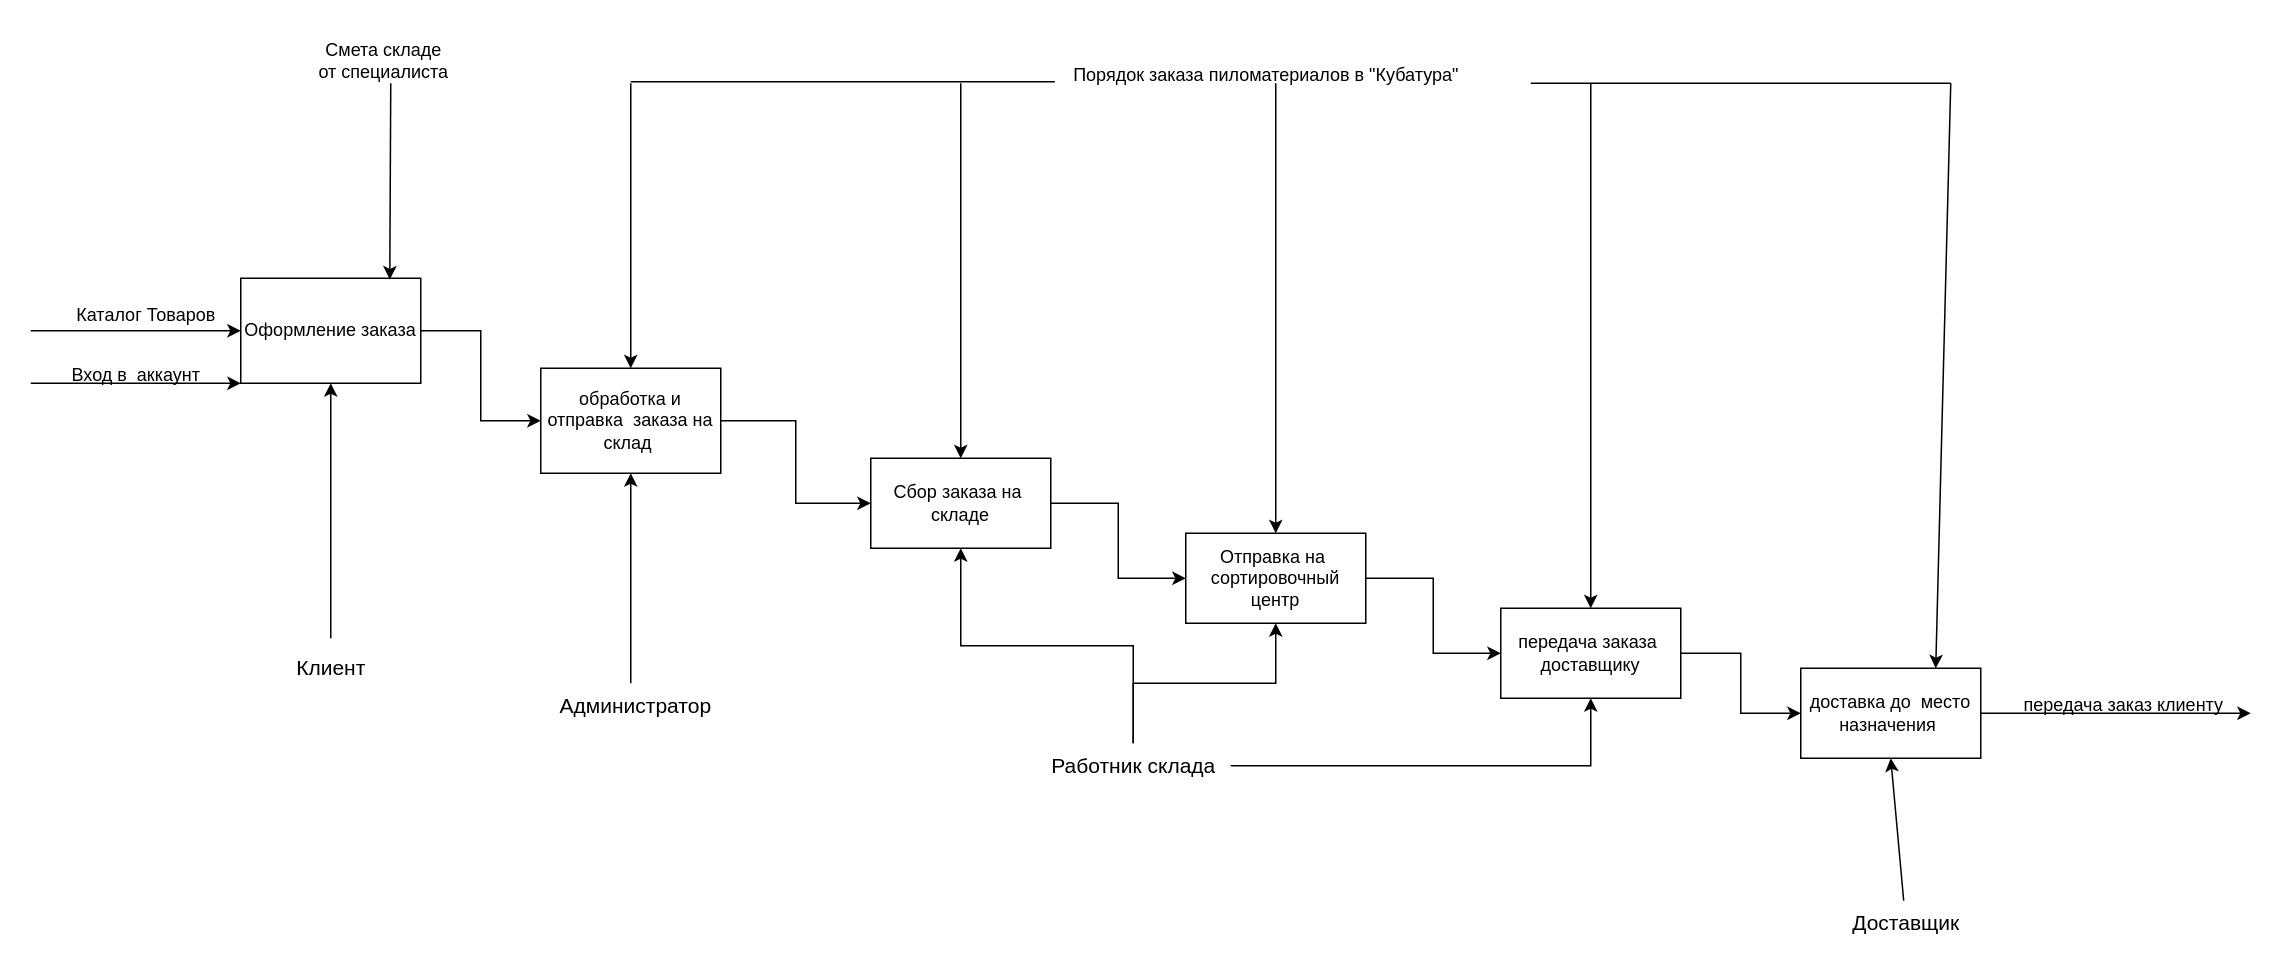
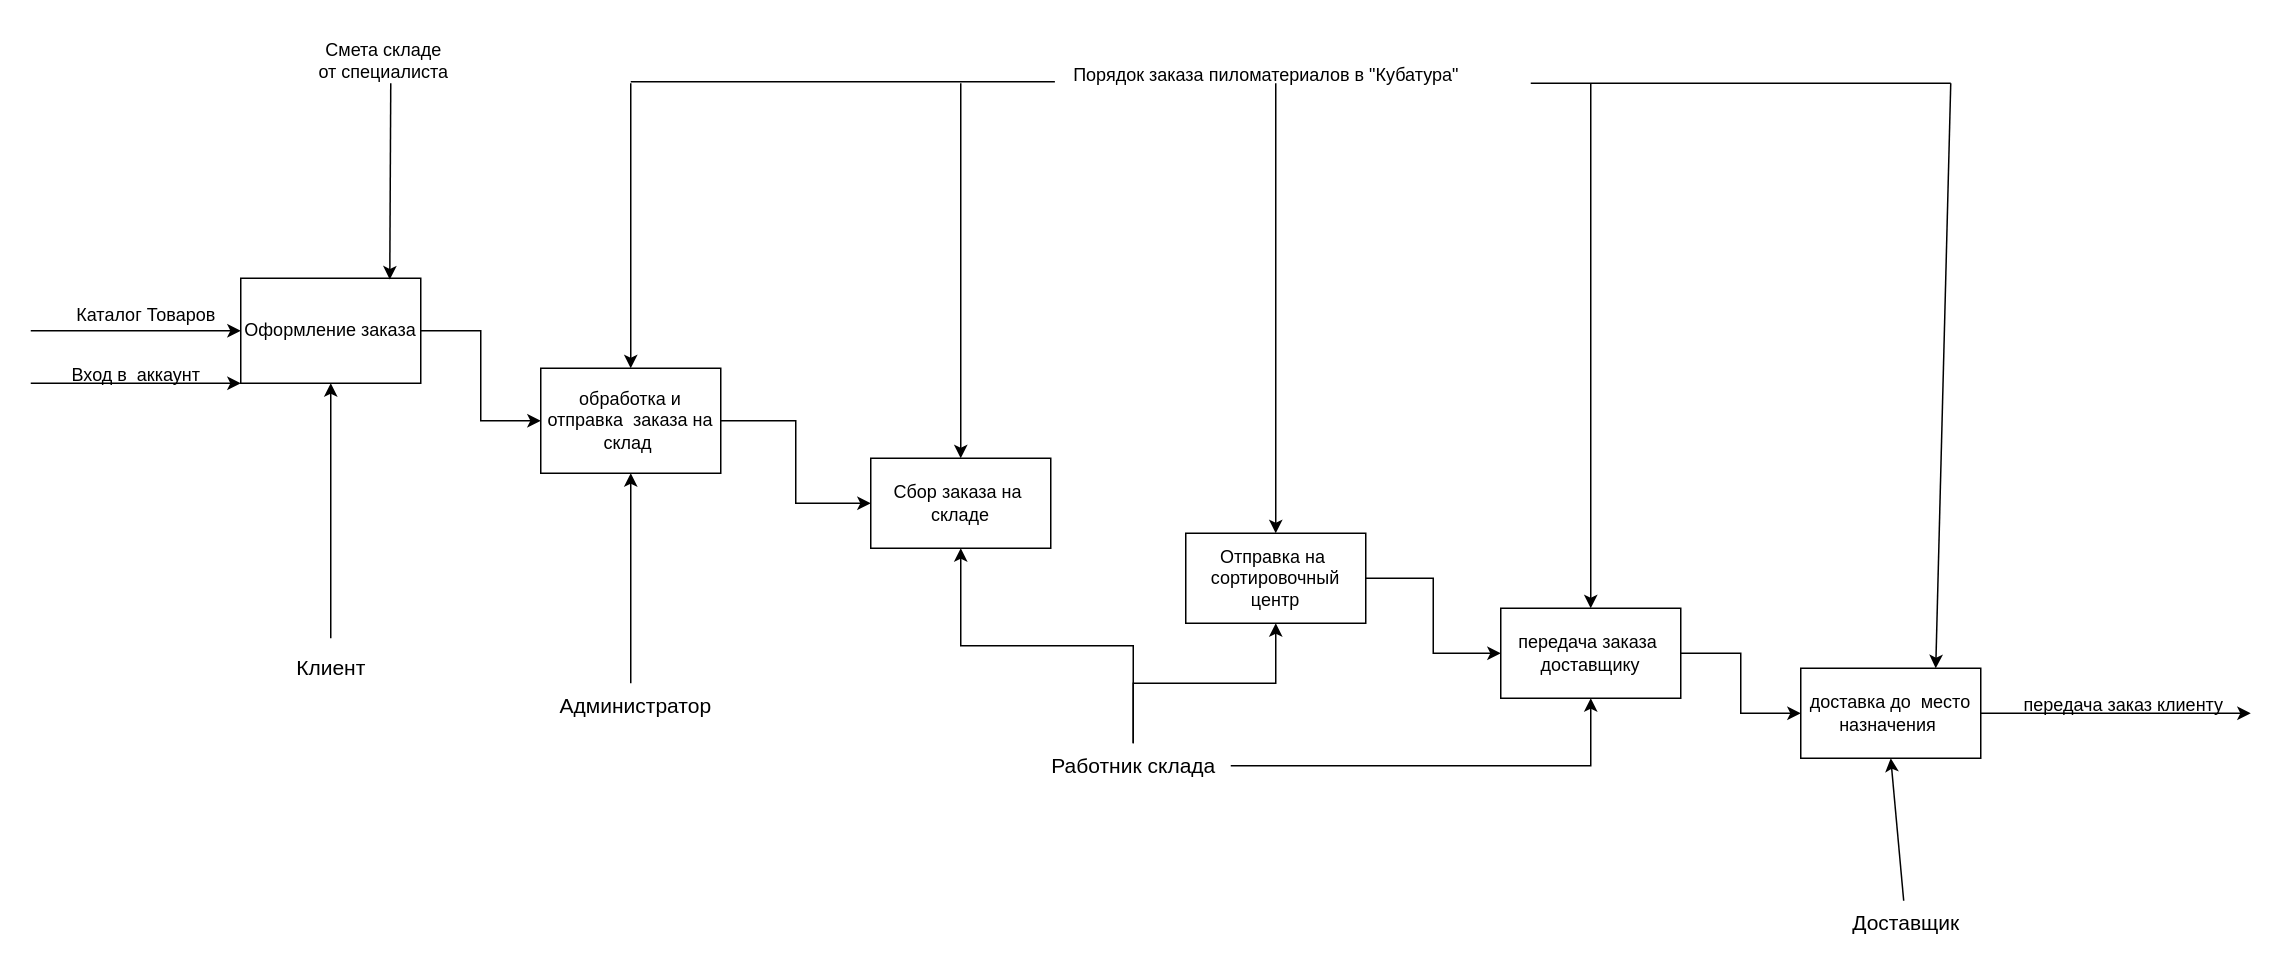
(1118, 535) -> none
